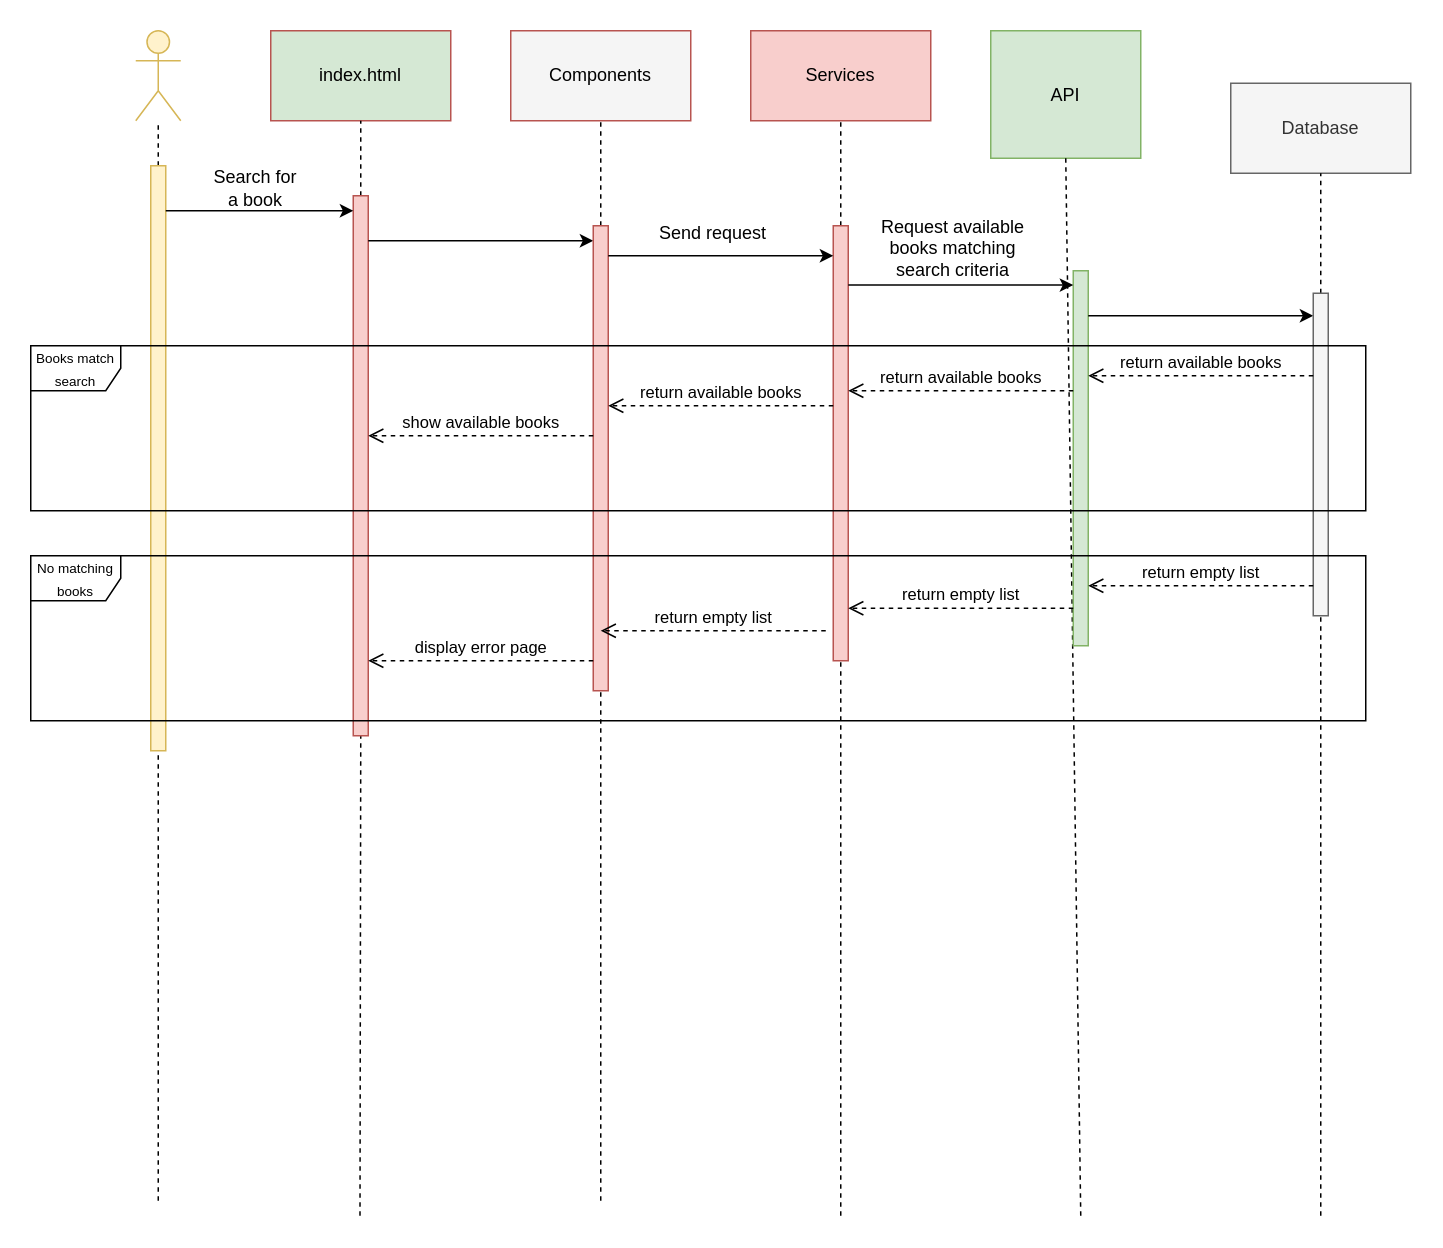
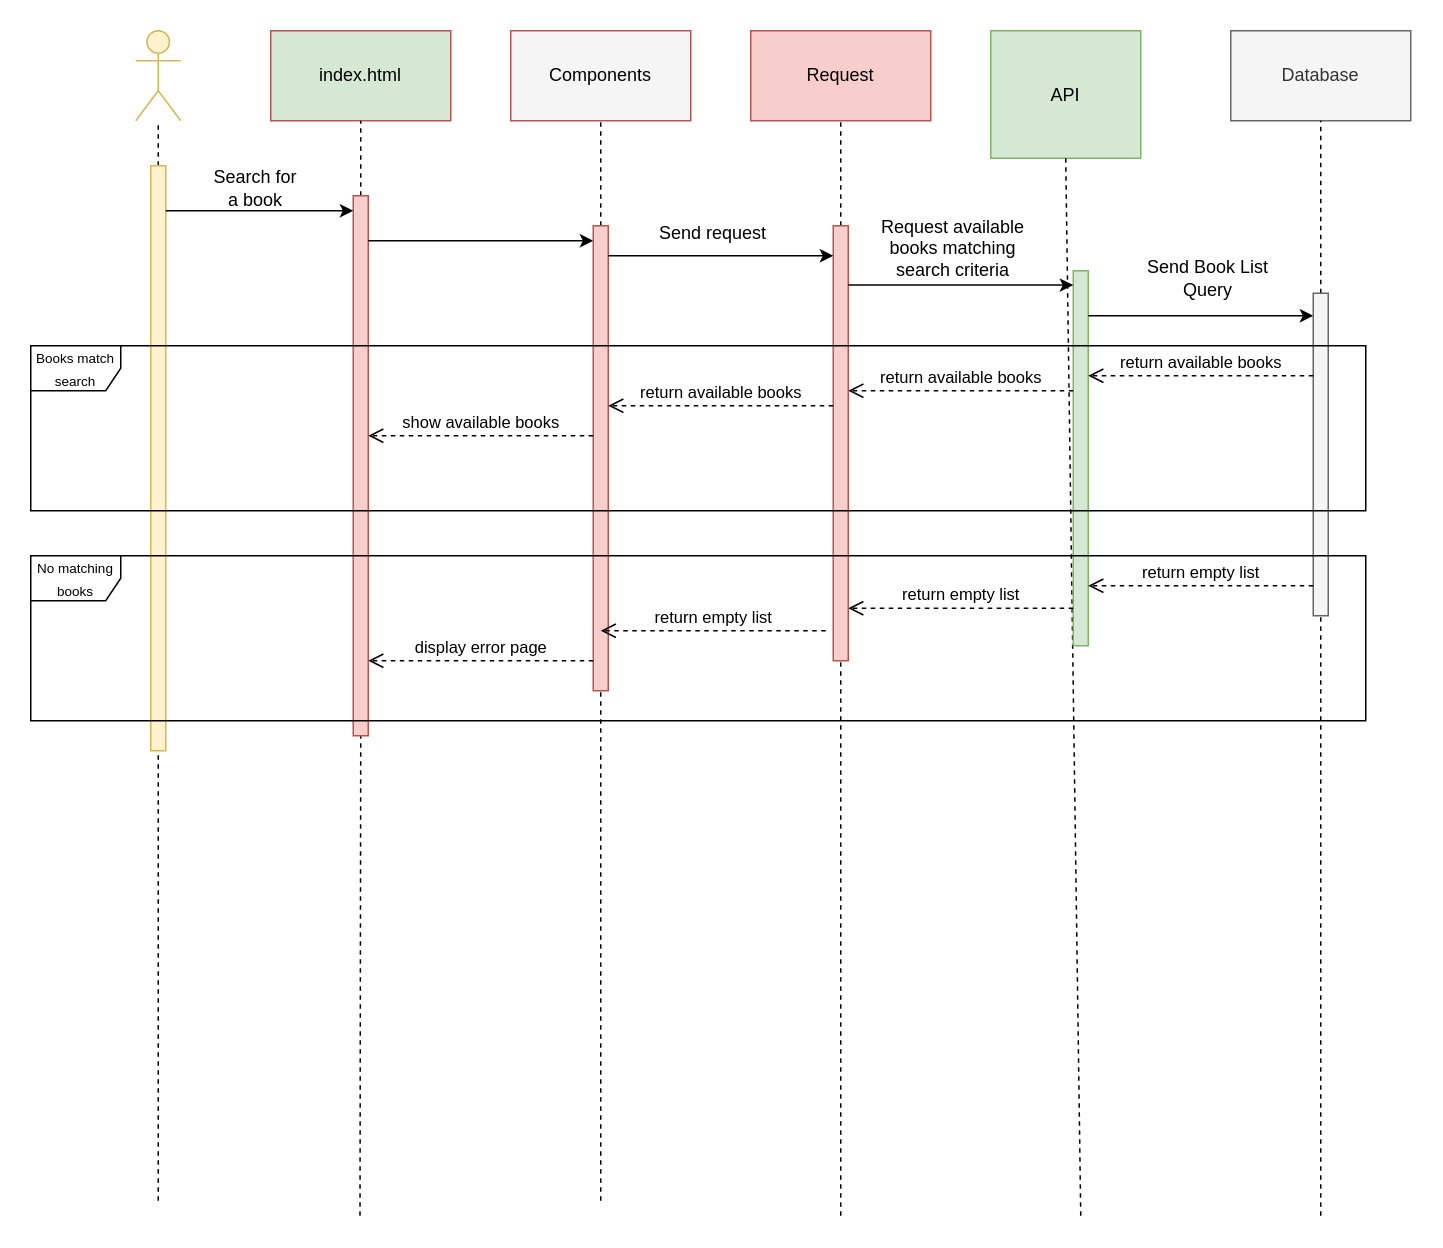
(841, 76) -> (841, 76)
(1321, 128) -> (1321, 76)
none -> (1208, 278)
